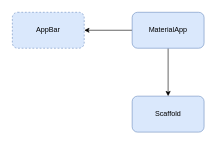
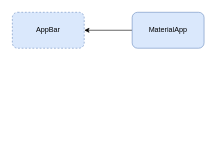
(168, 90) -> none
(168, 114) -> none
